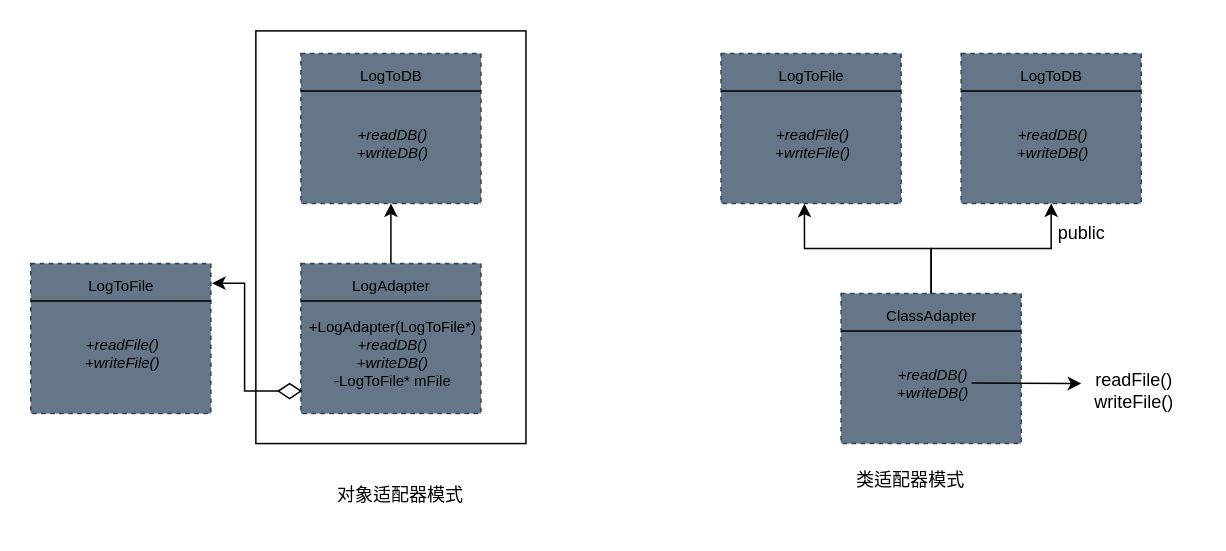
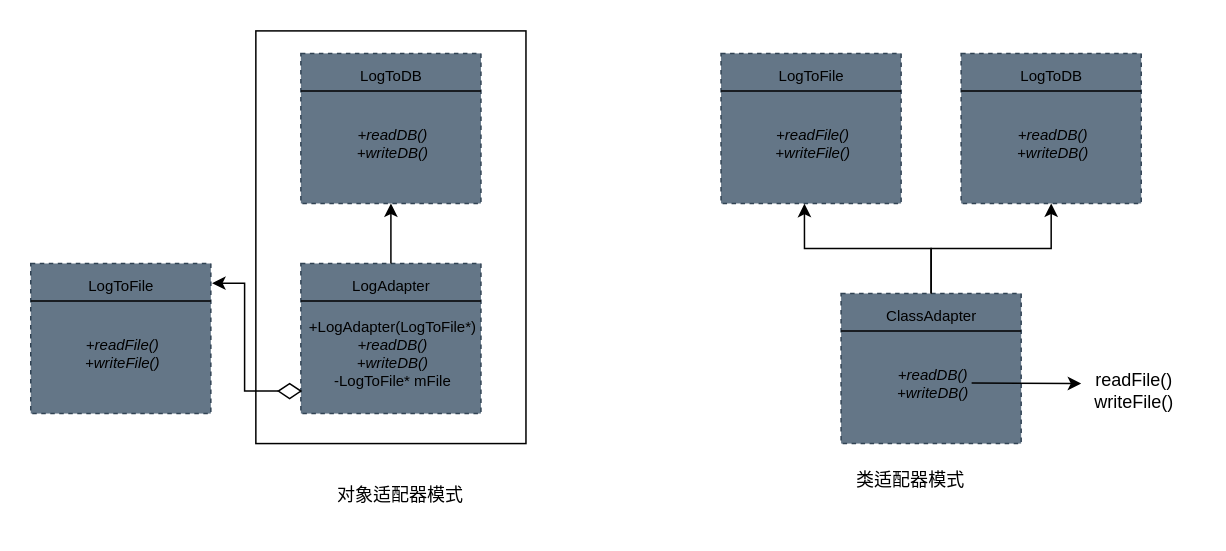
(1081, 233) -> none
